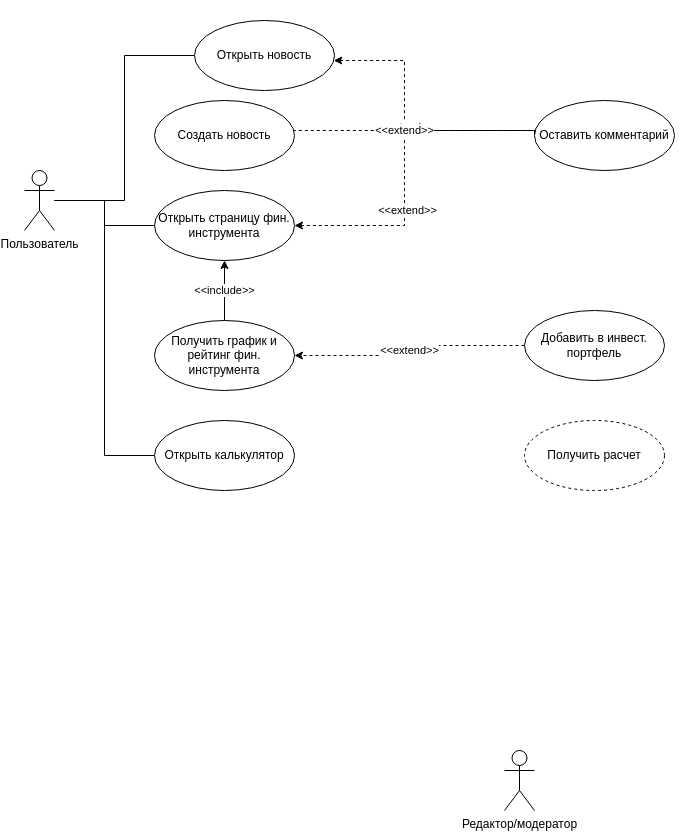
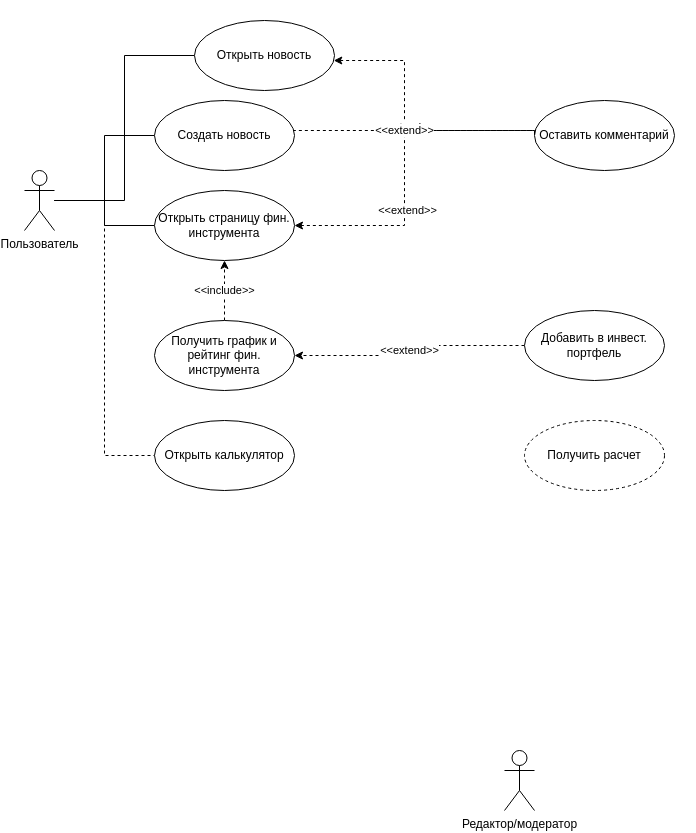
none -> (105, 143)
(225, 307) -> (225, 307)
(105, 367) -> (105, 367)
